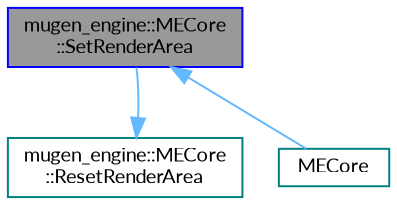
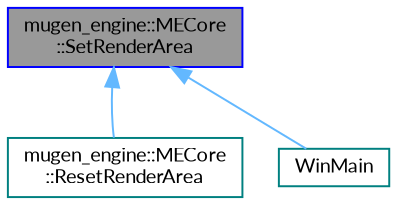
(138, 93) -> (112, 112)
(334, 168) -> (334, 168)
